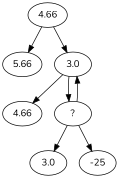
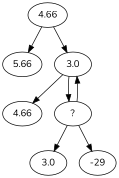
(98, 163) -> (98, 163)
